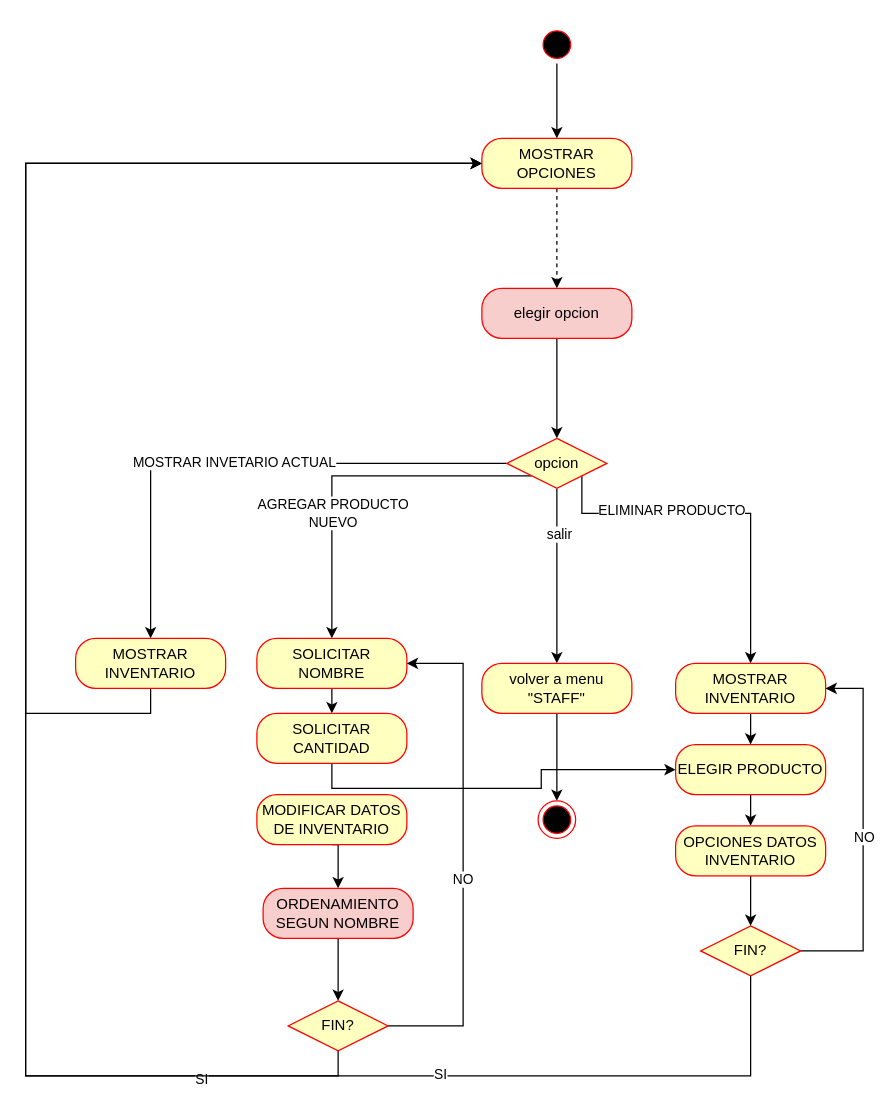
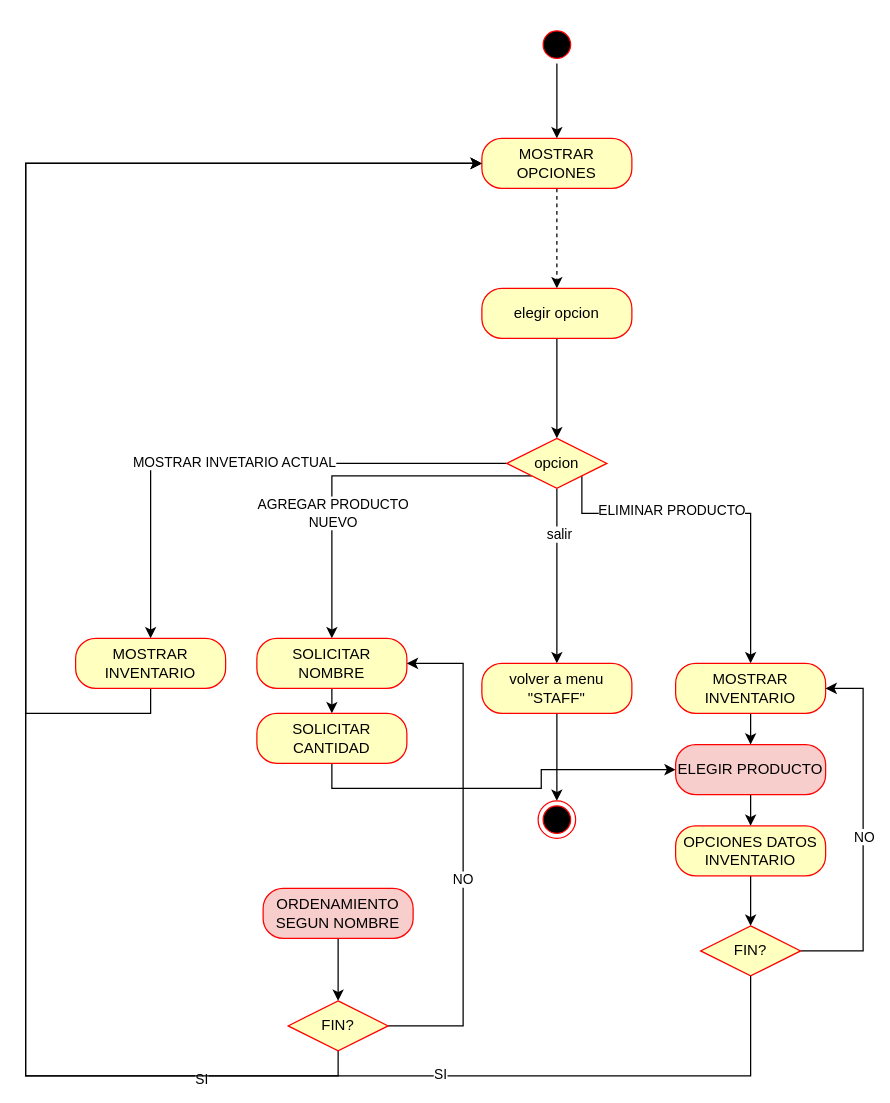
(557, 313) -> (557, 313)
(751, 769) -> (751, 769)
(332, 819) -> none
(338, 859) -> none
